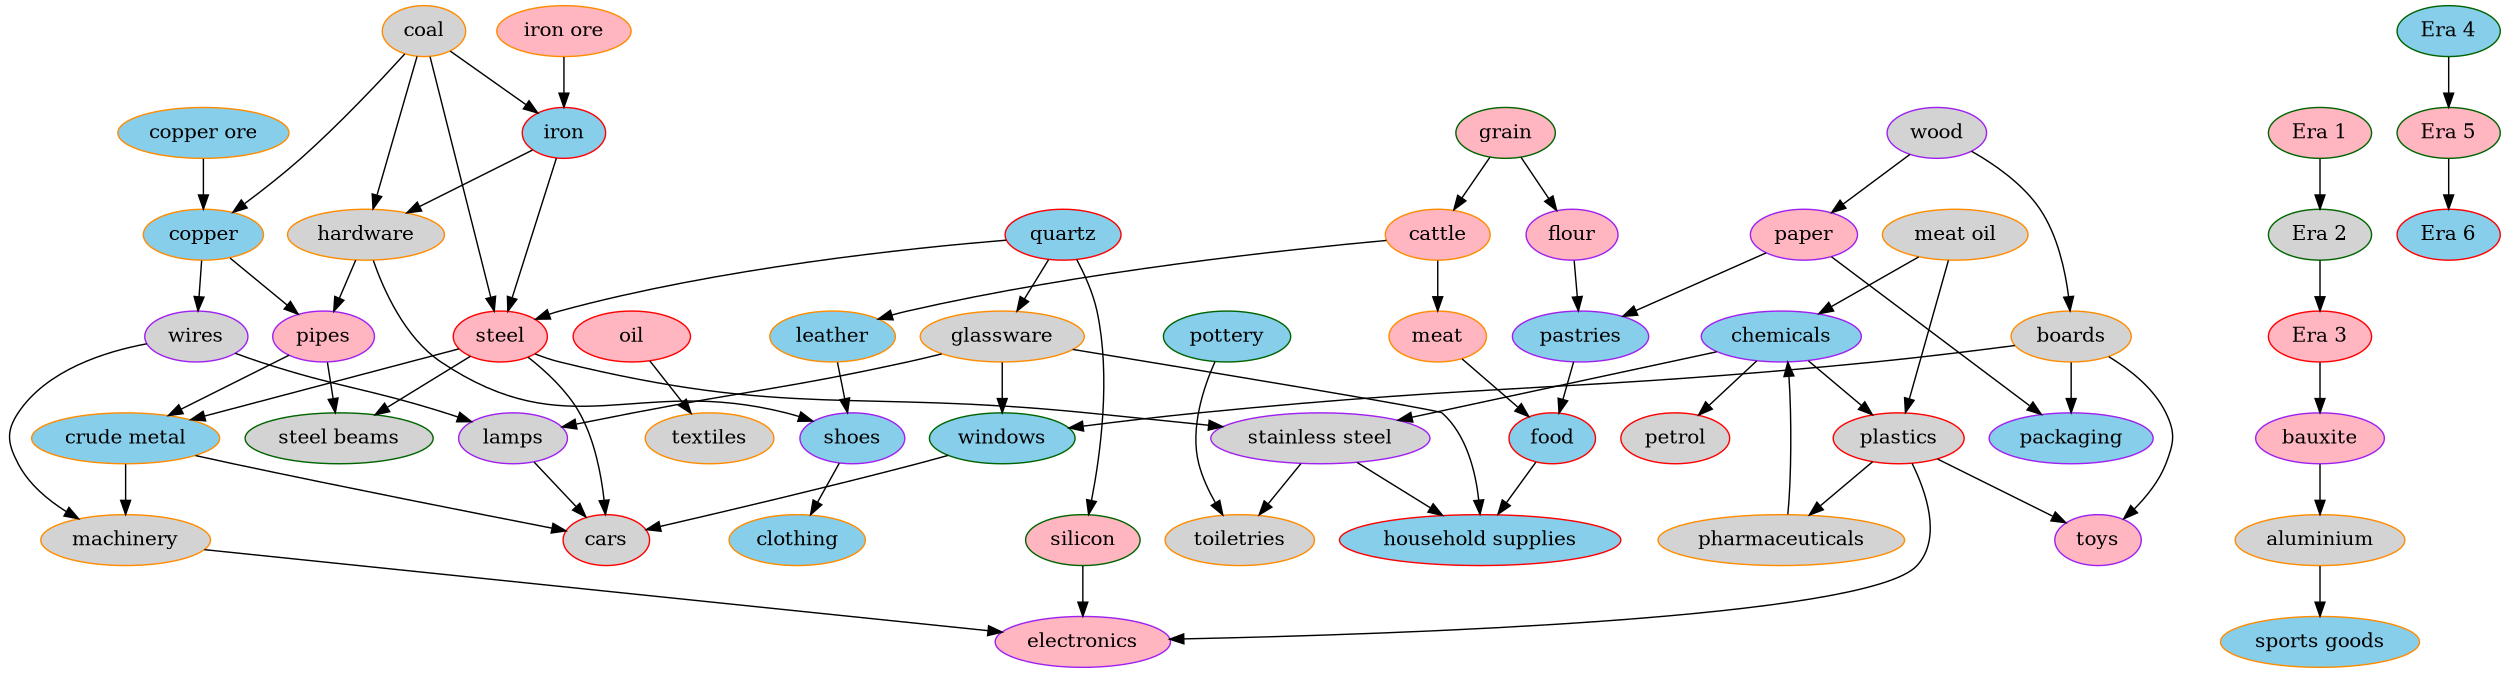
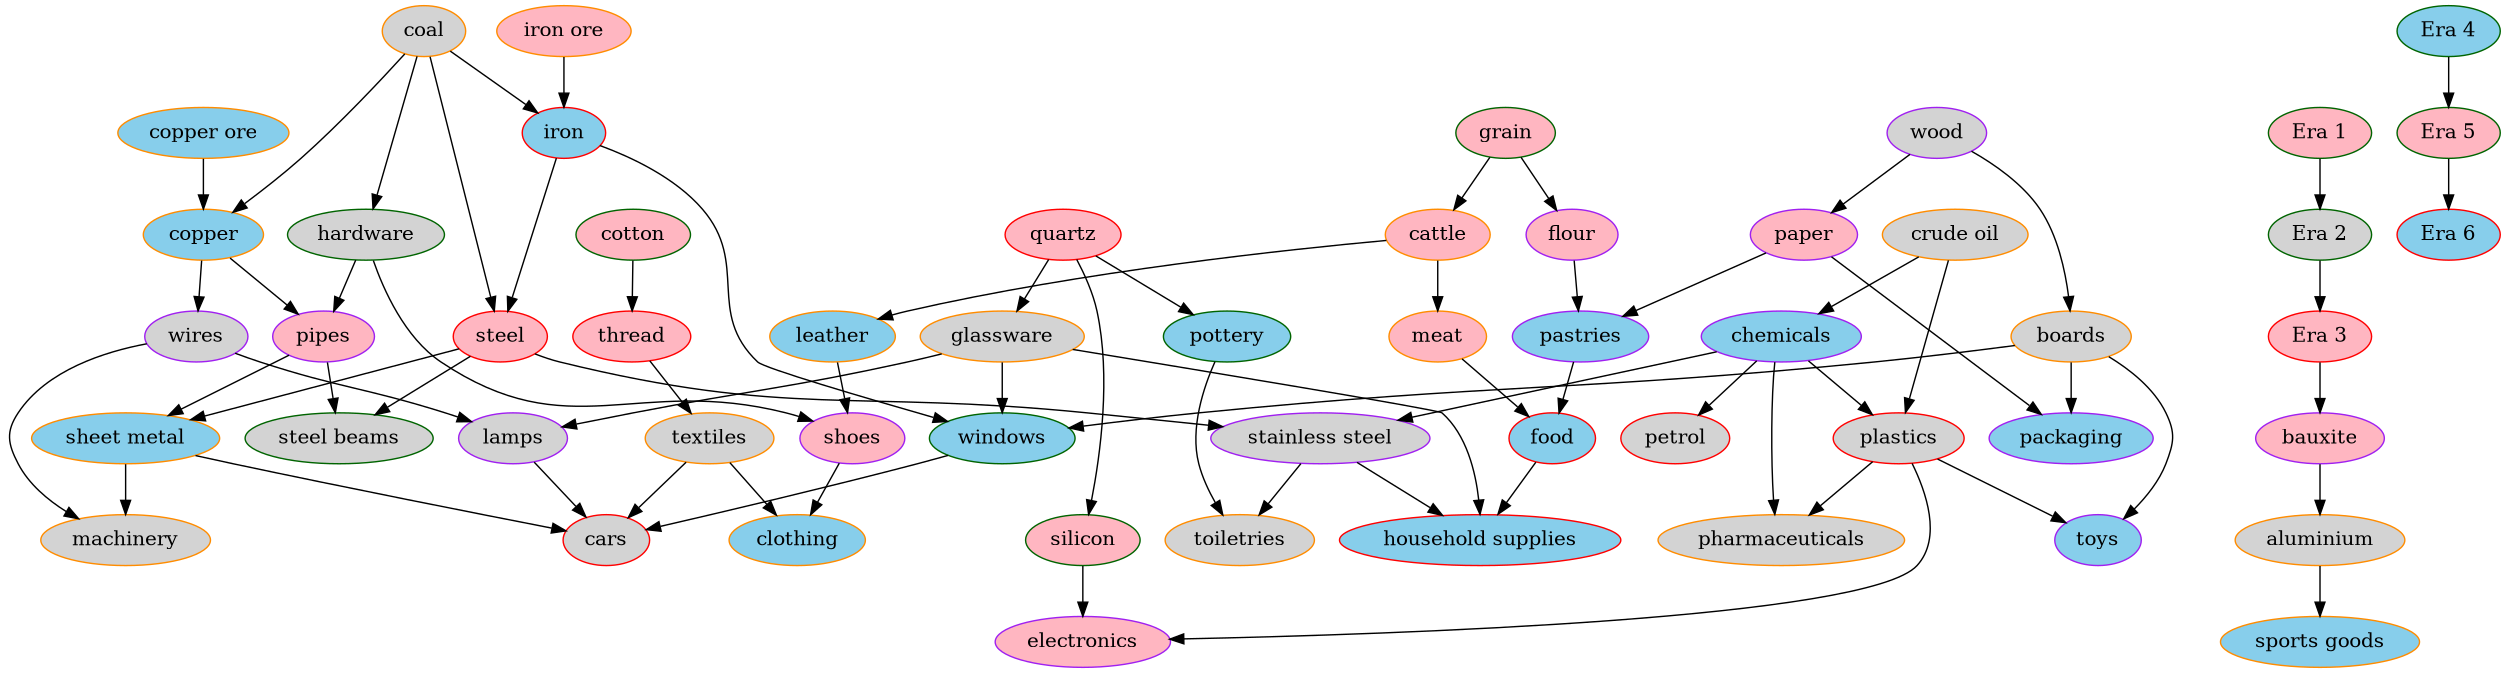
(476, 178) -> (732, 318)
(366, 235) -> (366, 235)
none -> (633, 235)
(1063, 235) -> (1063, 235)
(1955, 235) -> (1955, 235)
(776, 267) -> (1138, 282)
(632, 337) -> (632, 337)
(588, 431) -> (663, 485)
(126, 438) -> (126, 438)
(852, 438) -> (852, 438)
(1791, 445) -> (1772, 431)
none -> (748, 484)
(2098, 540) -> (2098, 540)
(596, 590) -> none
